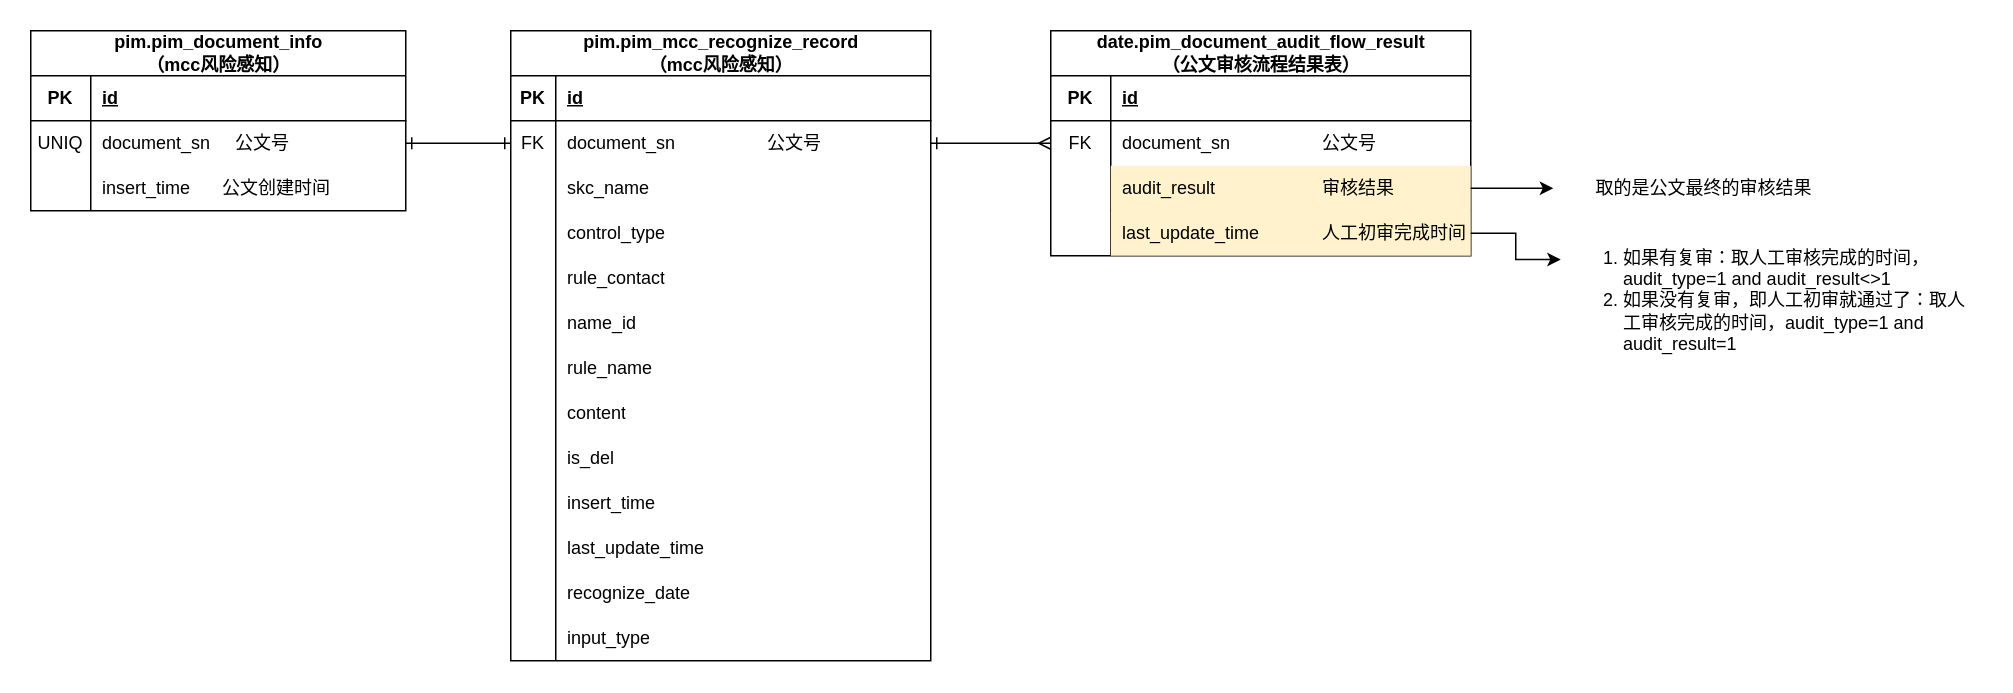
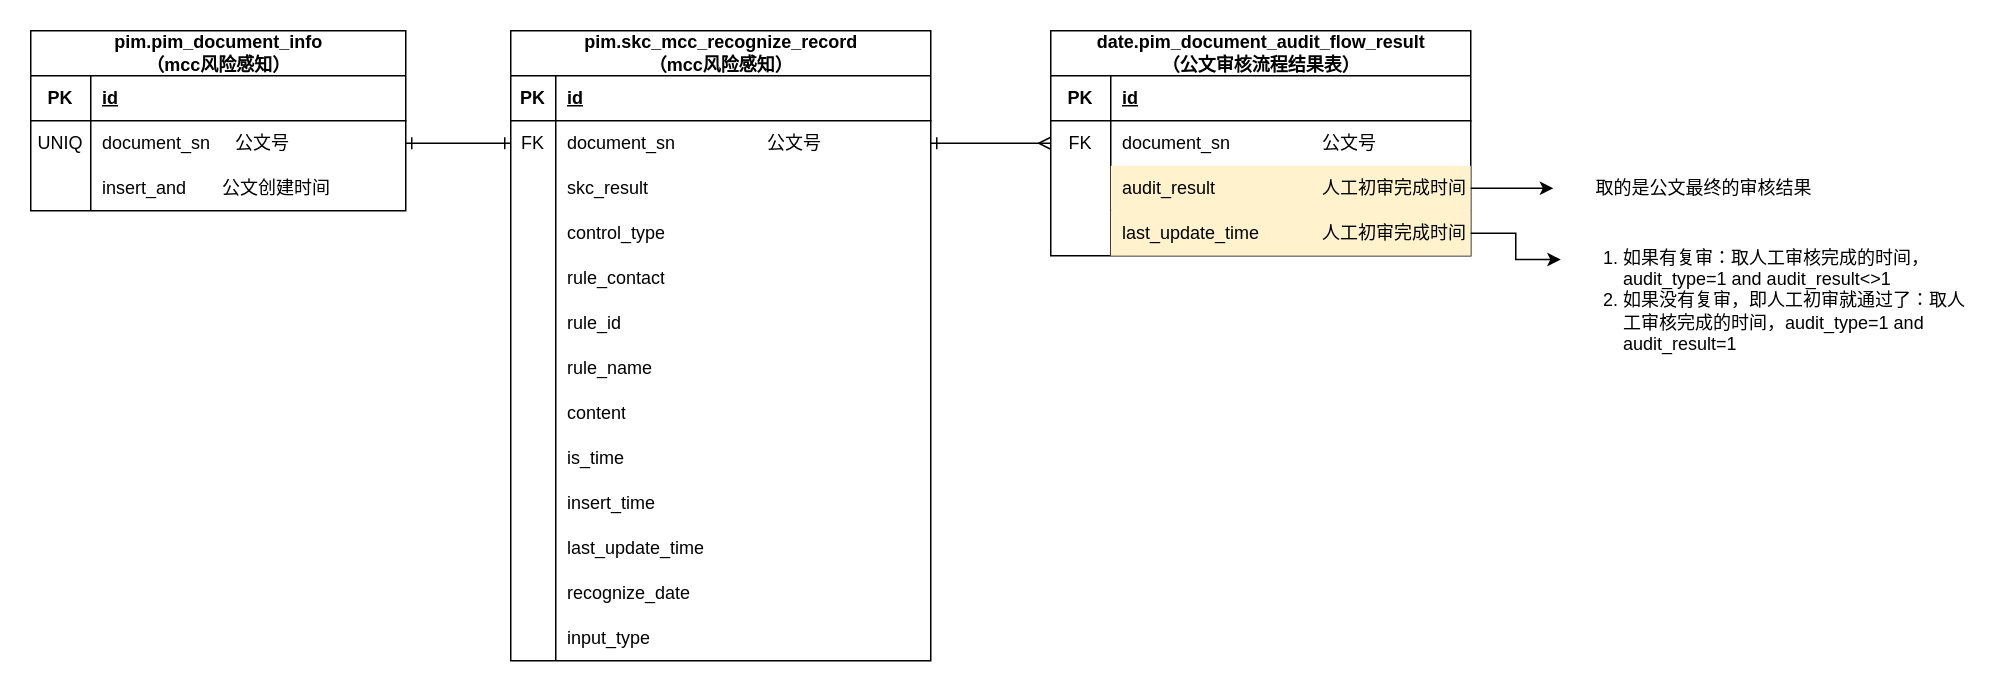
(722, 53) -> (722, 53)
(213, 188) -> (210, 188)
(608, 188) -> (616, 188)
(1230, 188) -> (1266, 188)
(601, 323) -> (598, 323)
(593, 458) -> (598, 458)
